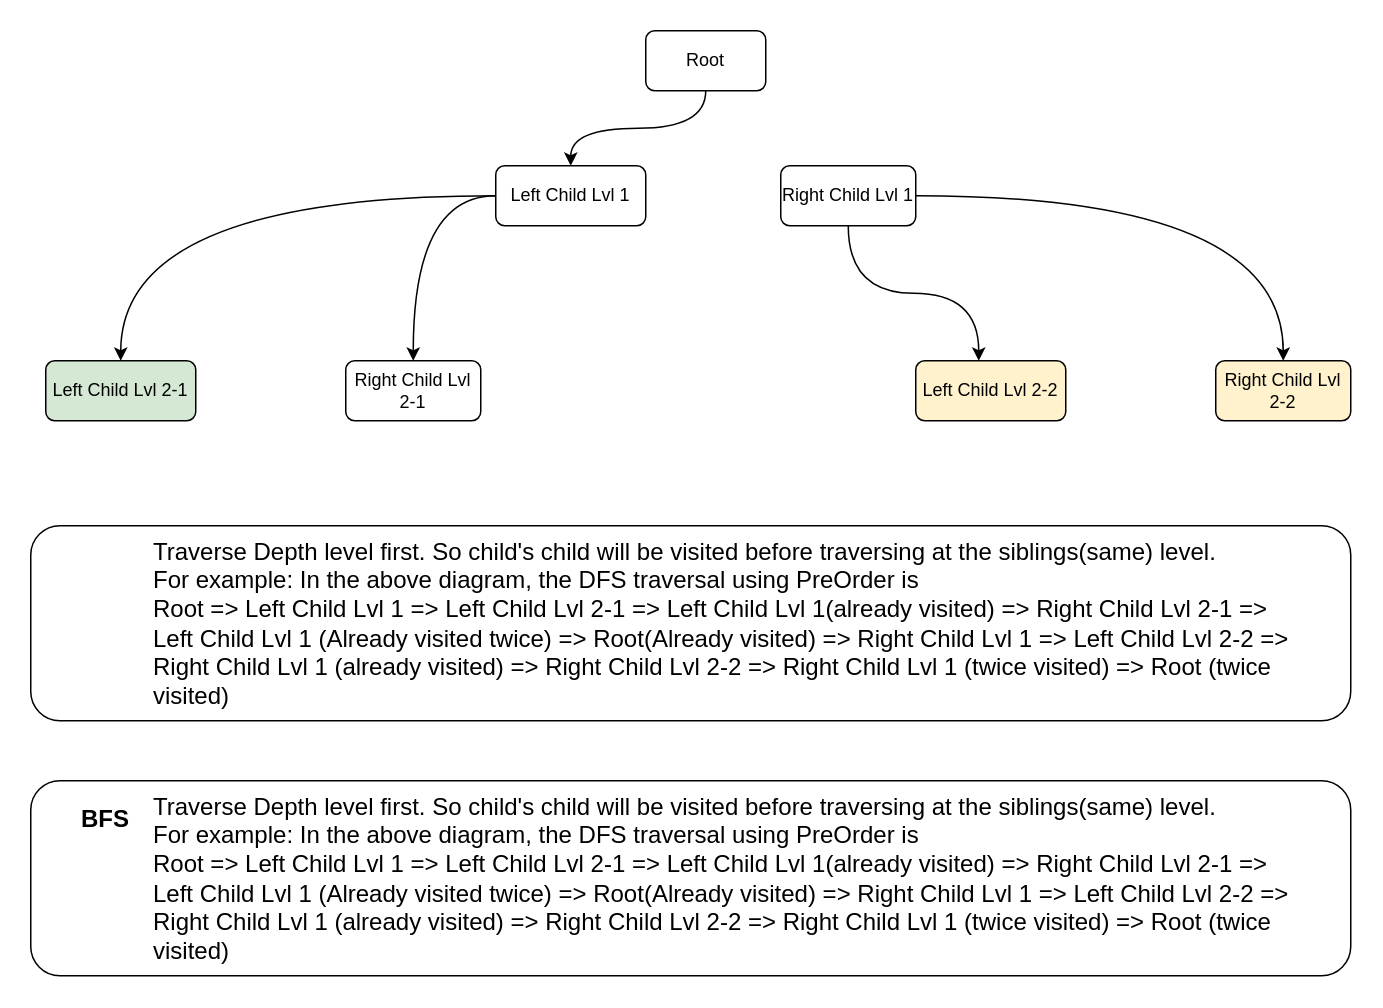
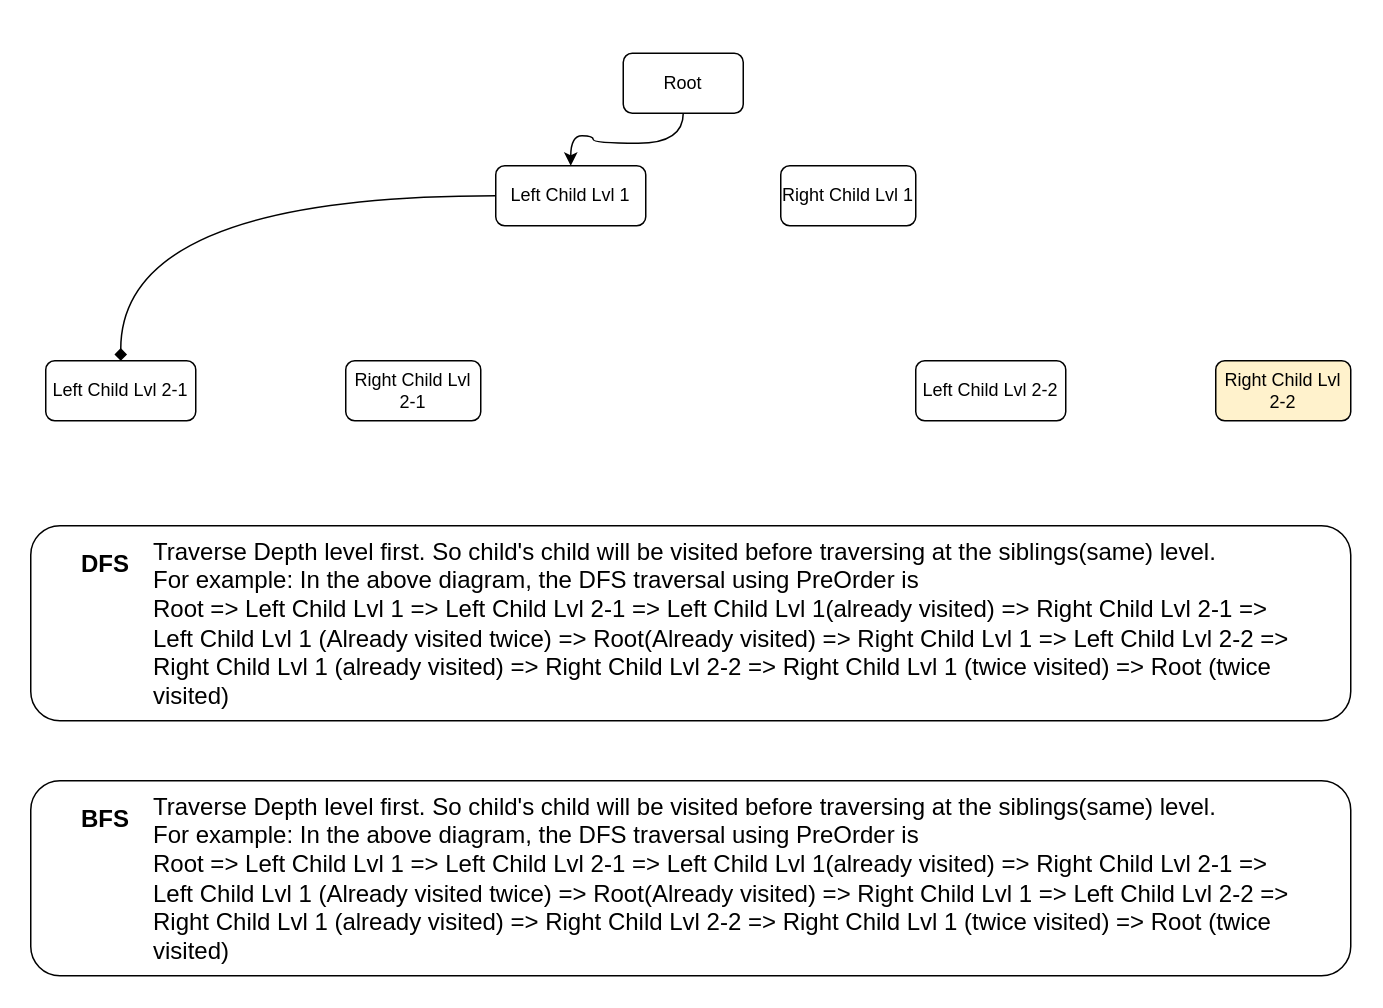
(706, 61) -> (683, 83)
(1132, 216) -> none
(424, 259) -> none
(910, 293) -> none
(121, 349) -> (121, 348)
(121, 391) -> (121, 391)
(991, 391) -> (991, 391)
none -> (106, 563)
